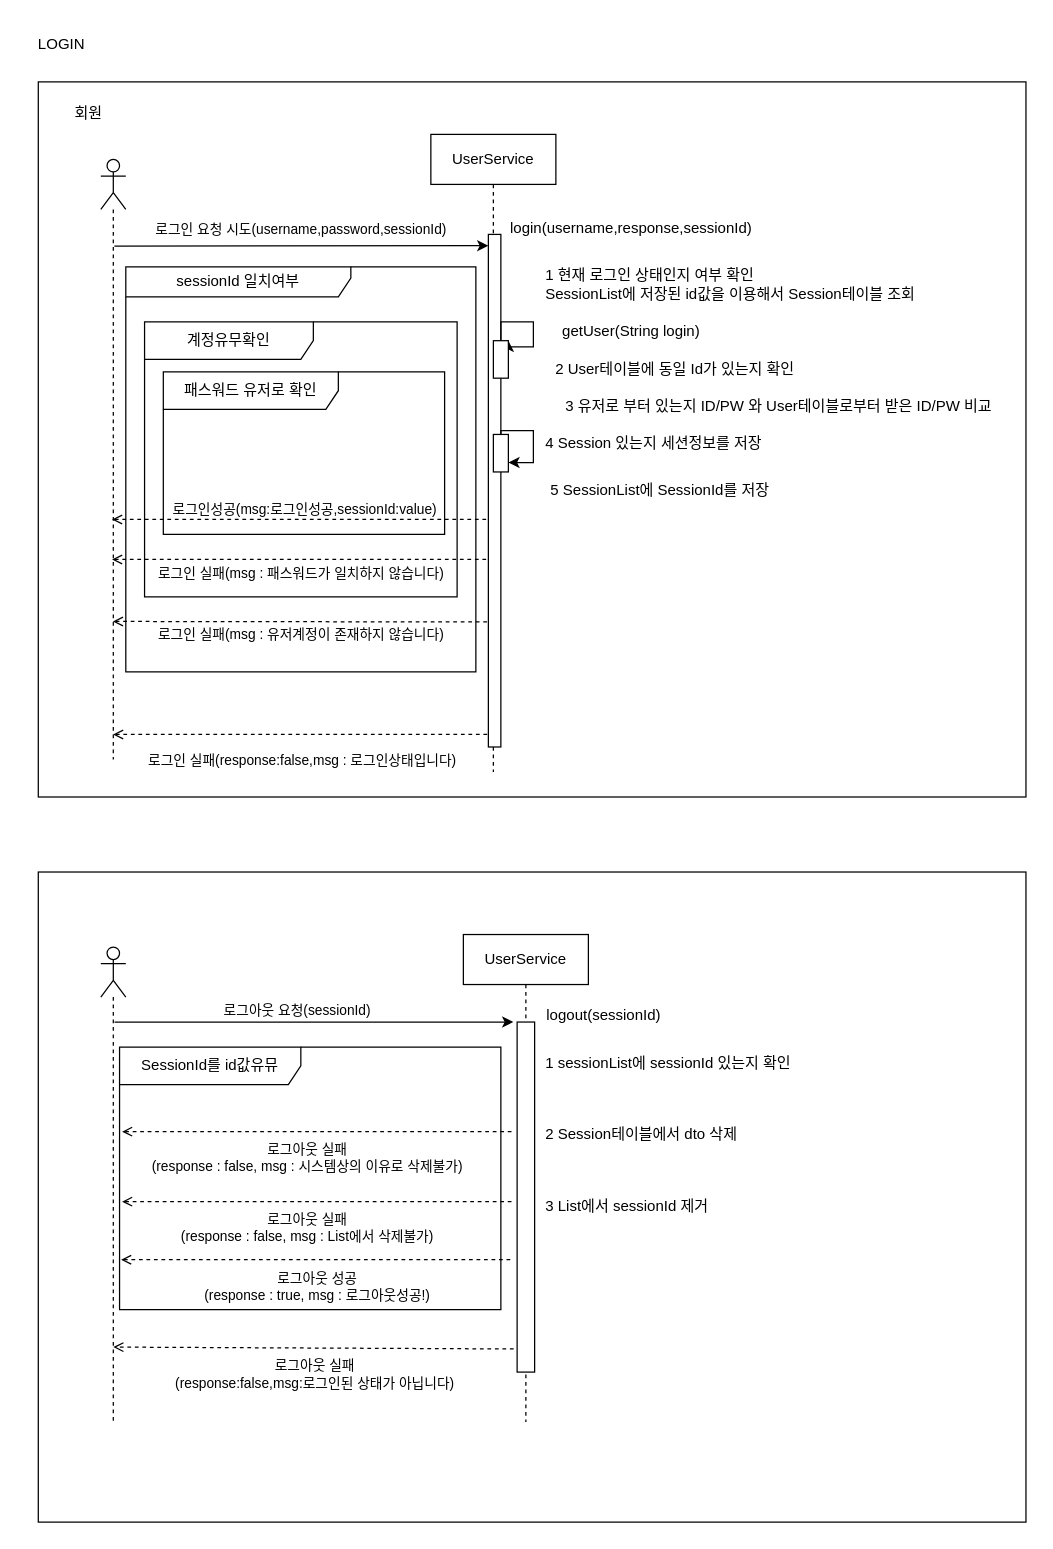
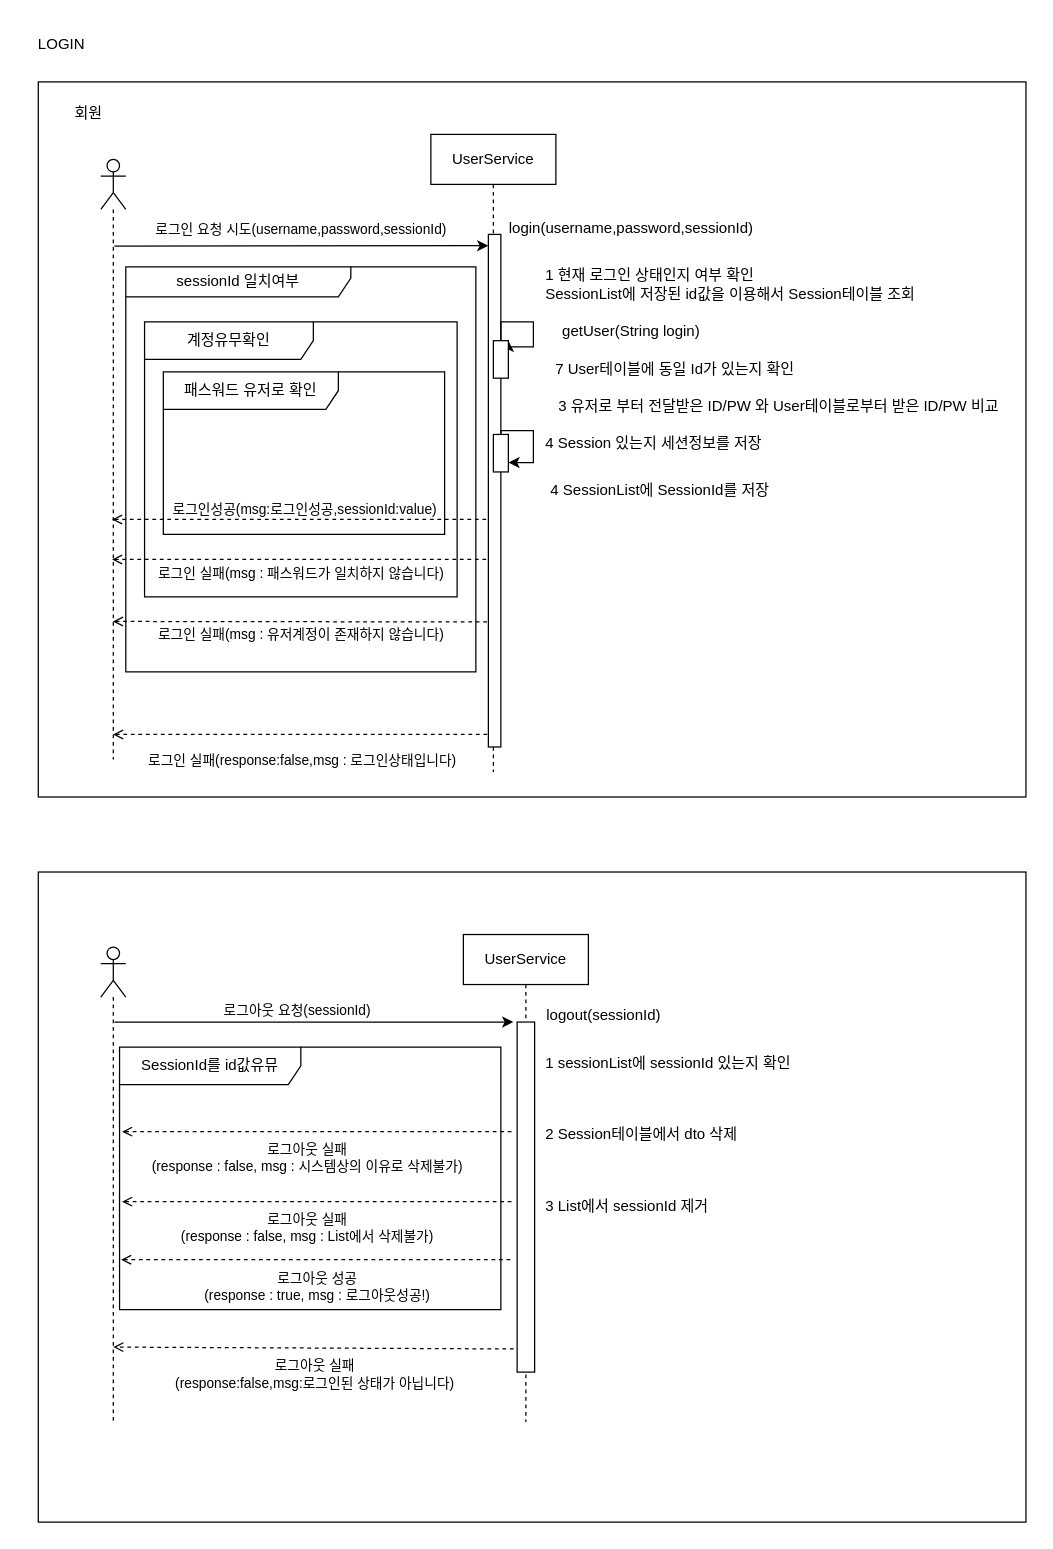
(631, 228) -> (631, 228)
(675, 369) -> (675, 369)
(779, 407) -> (779, 407)
(660, 491) -> (660, 491)
